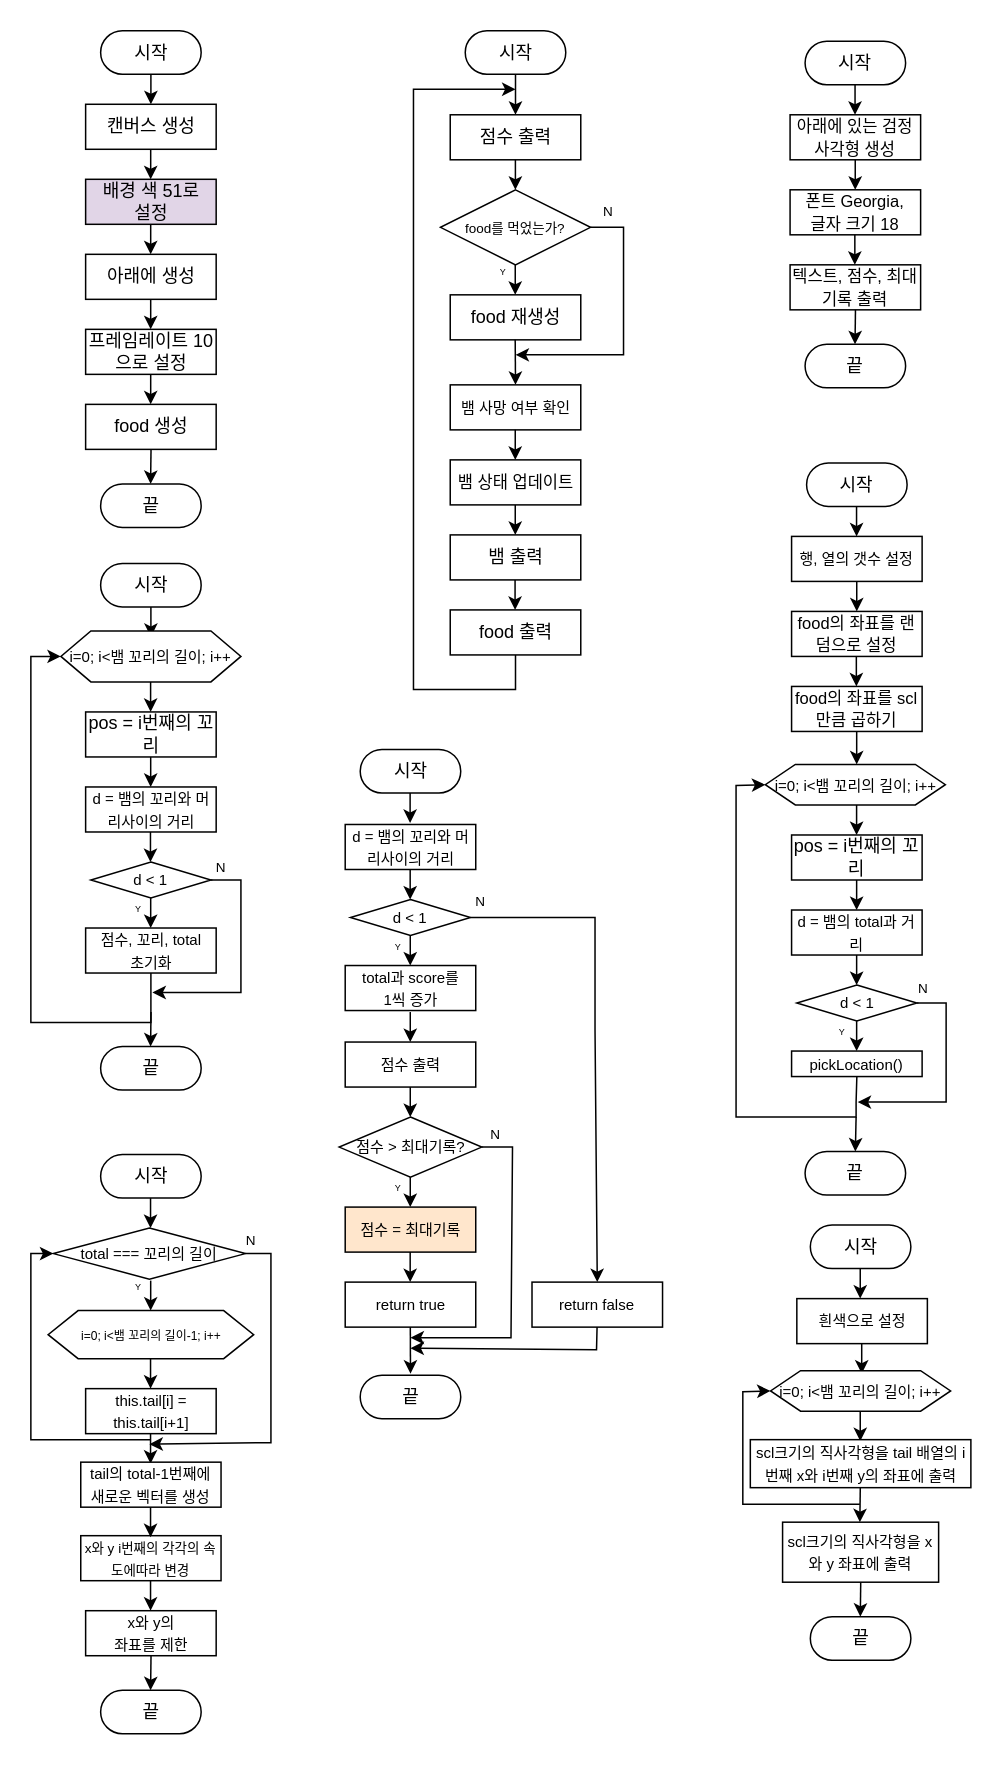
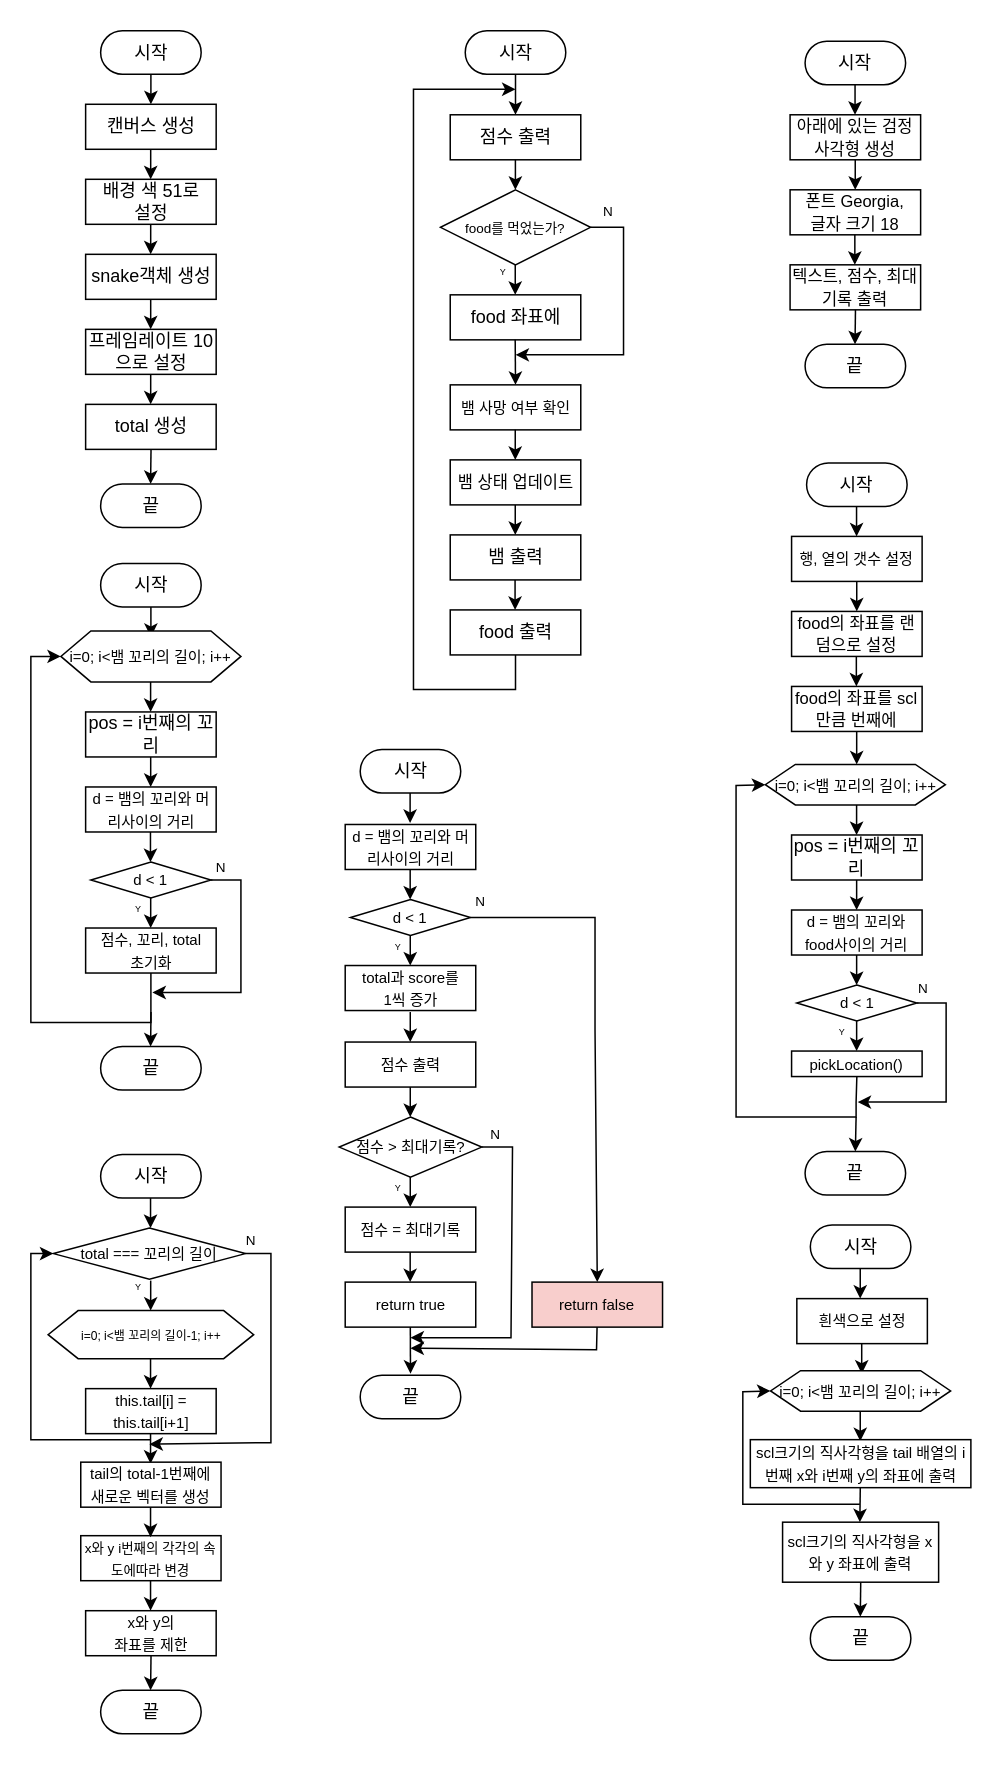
(151, 202) -> (151, 202)
(152, 277) -> (152, 277)
(516, 317) -> (516, 317)
(152, 427) -> (152, 427)
(857, 709) -> (857, 709)
(857, 932) -> (857, 932)
(410, 1229) -> (410, 1229)
(597, 1304) -> (597, 1304)
